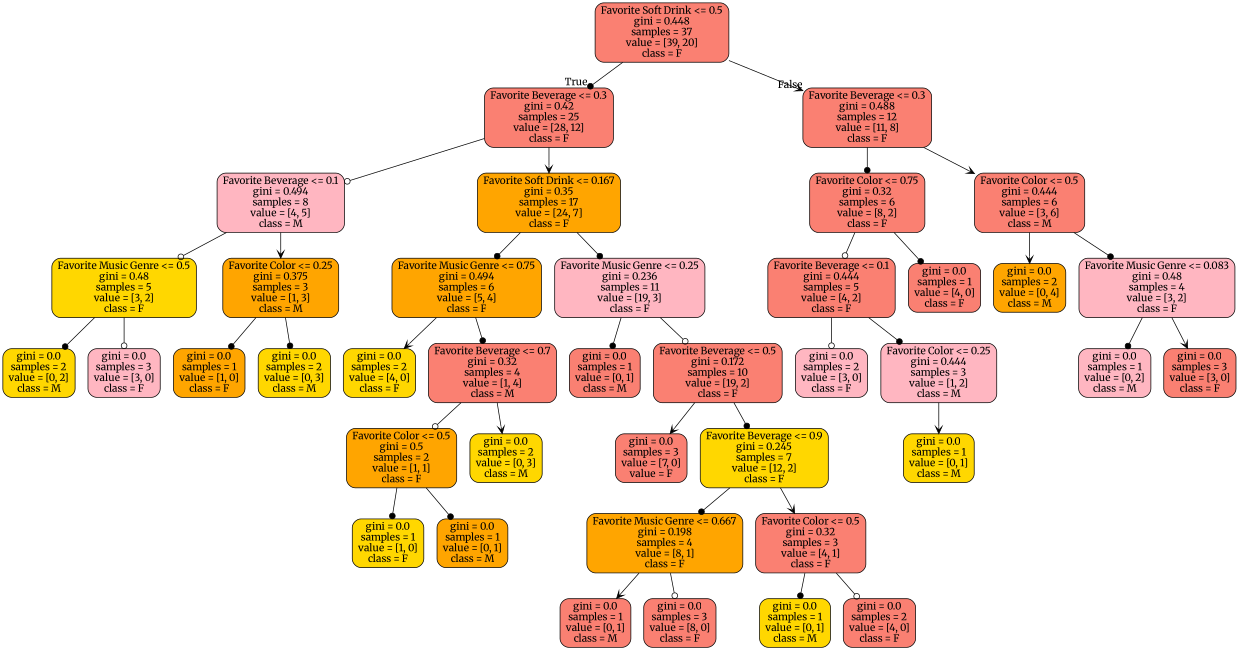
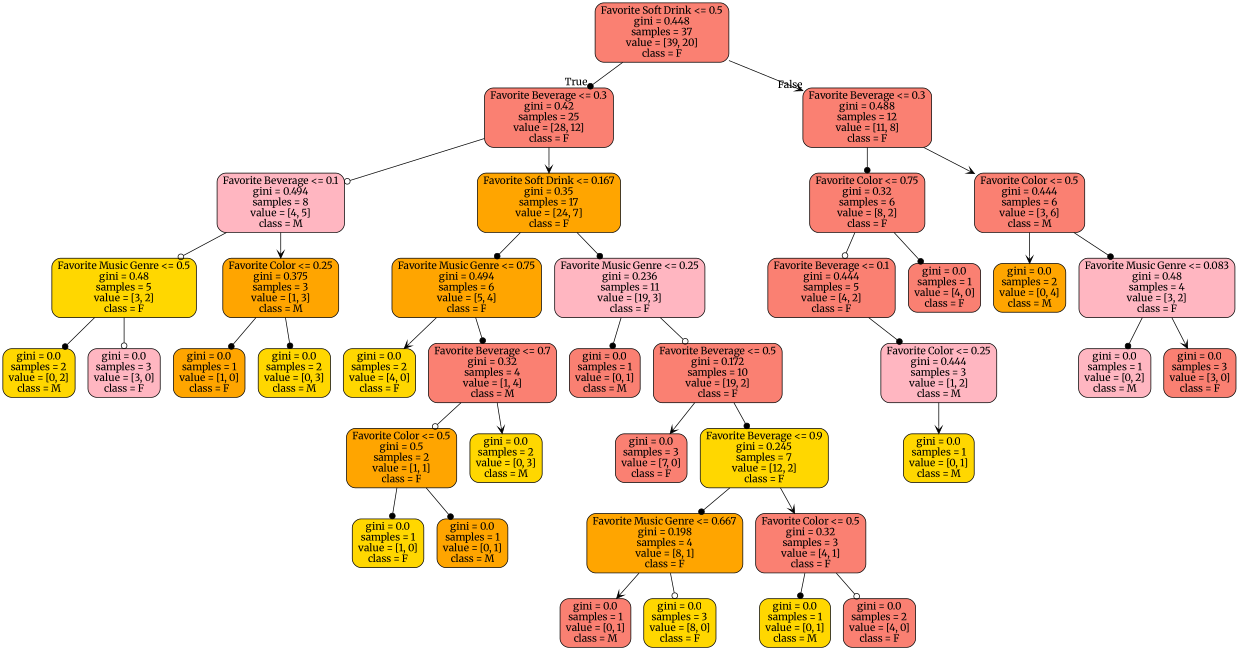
(832, 373) -> none
(651, 458) -> (651, 458)
(680, 623) -> (680, 623)
